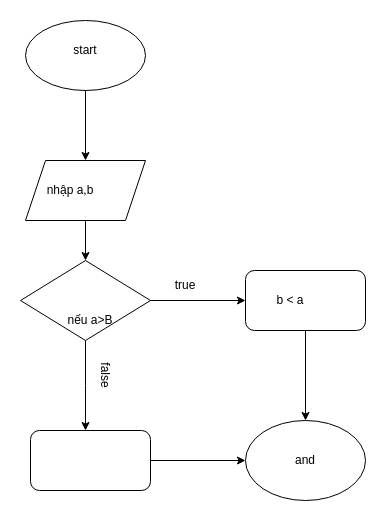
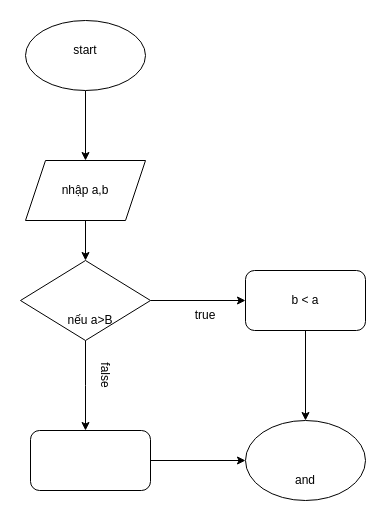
(71, 191) -> (86, 191)
(186, 286) -> (206, 316)
(291, 301) -> (306, 301)
(306, 461) -> (306, 481)
